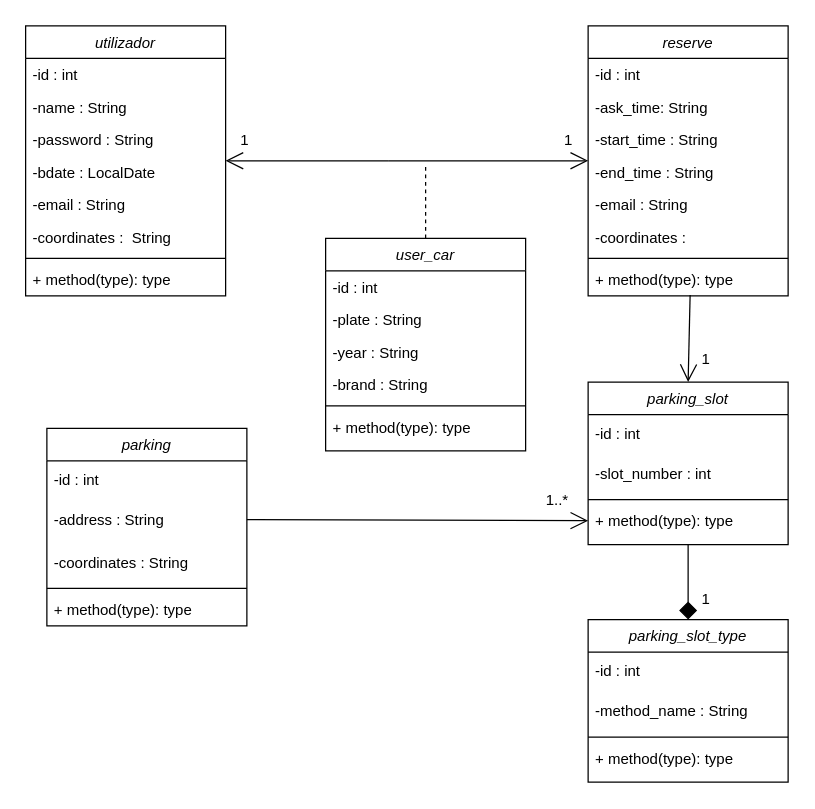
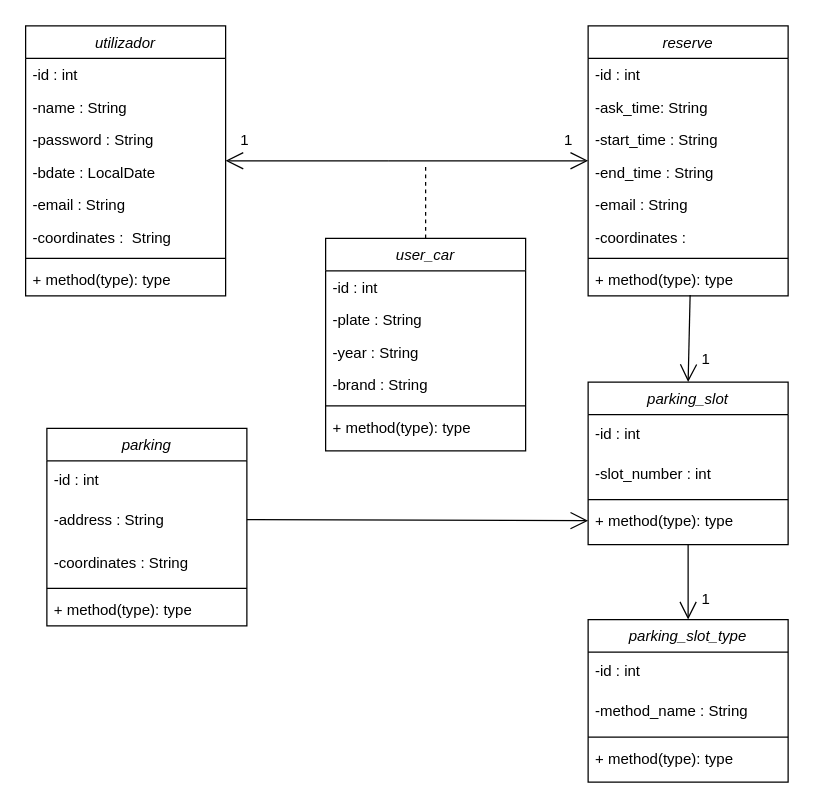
(557, 501) -> none
(688, 601) -> (688, 609)
